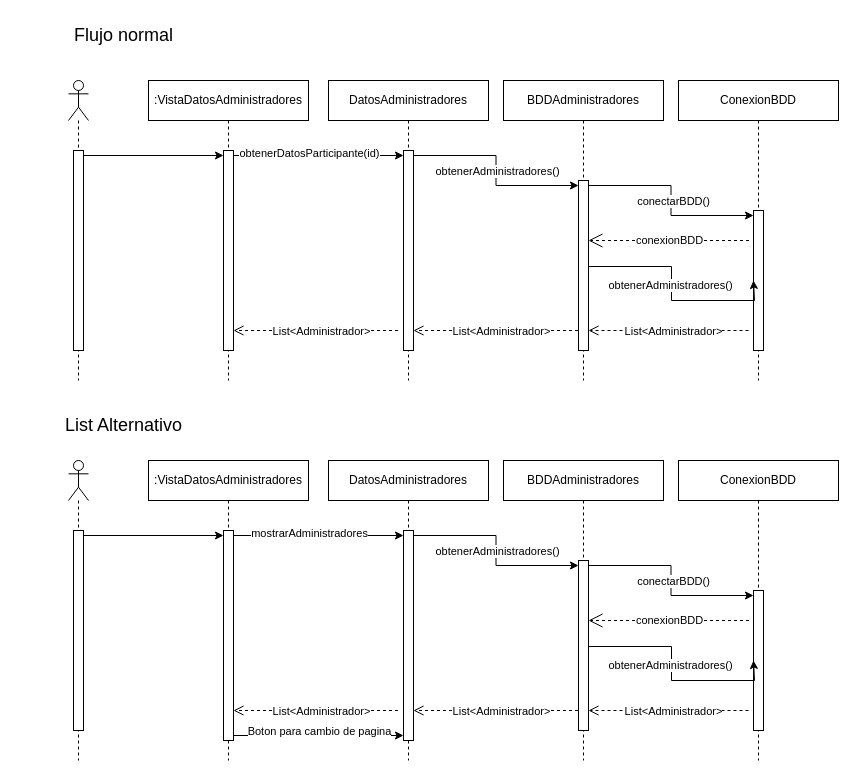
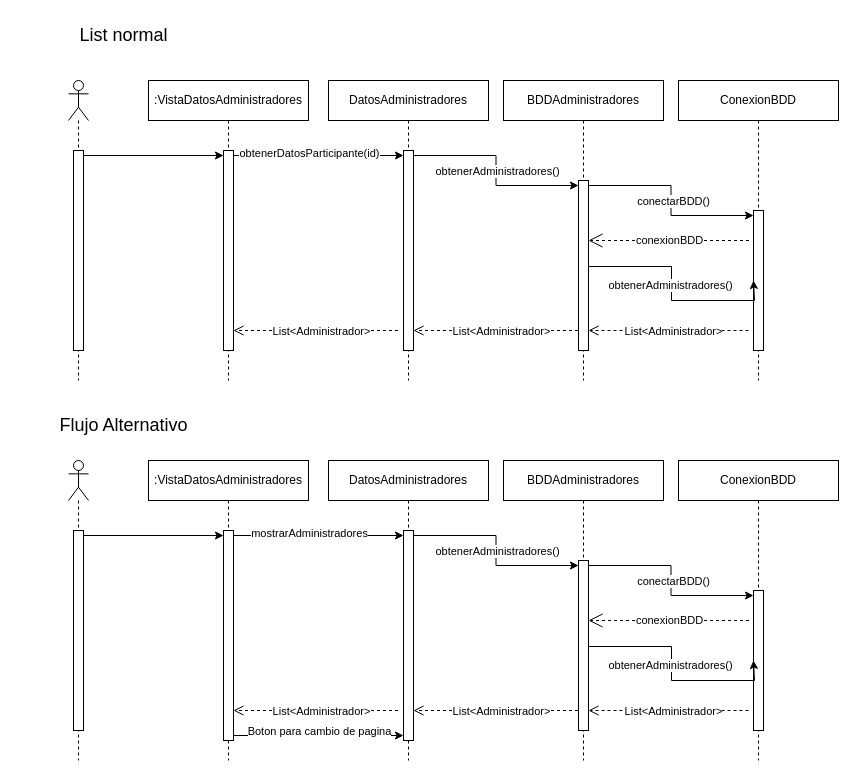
(124, 36) -> (124, 36)
(124, 426) -> (124, 426)
